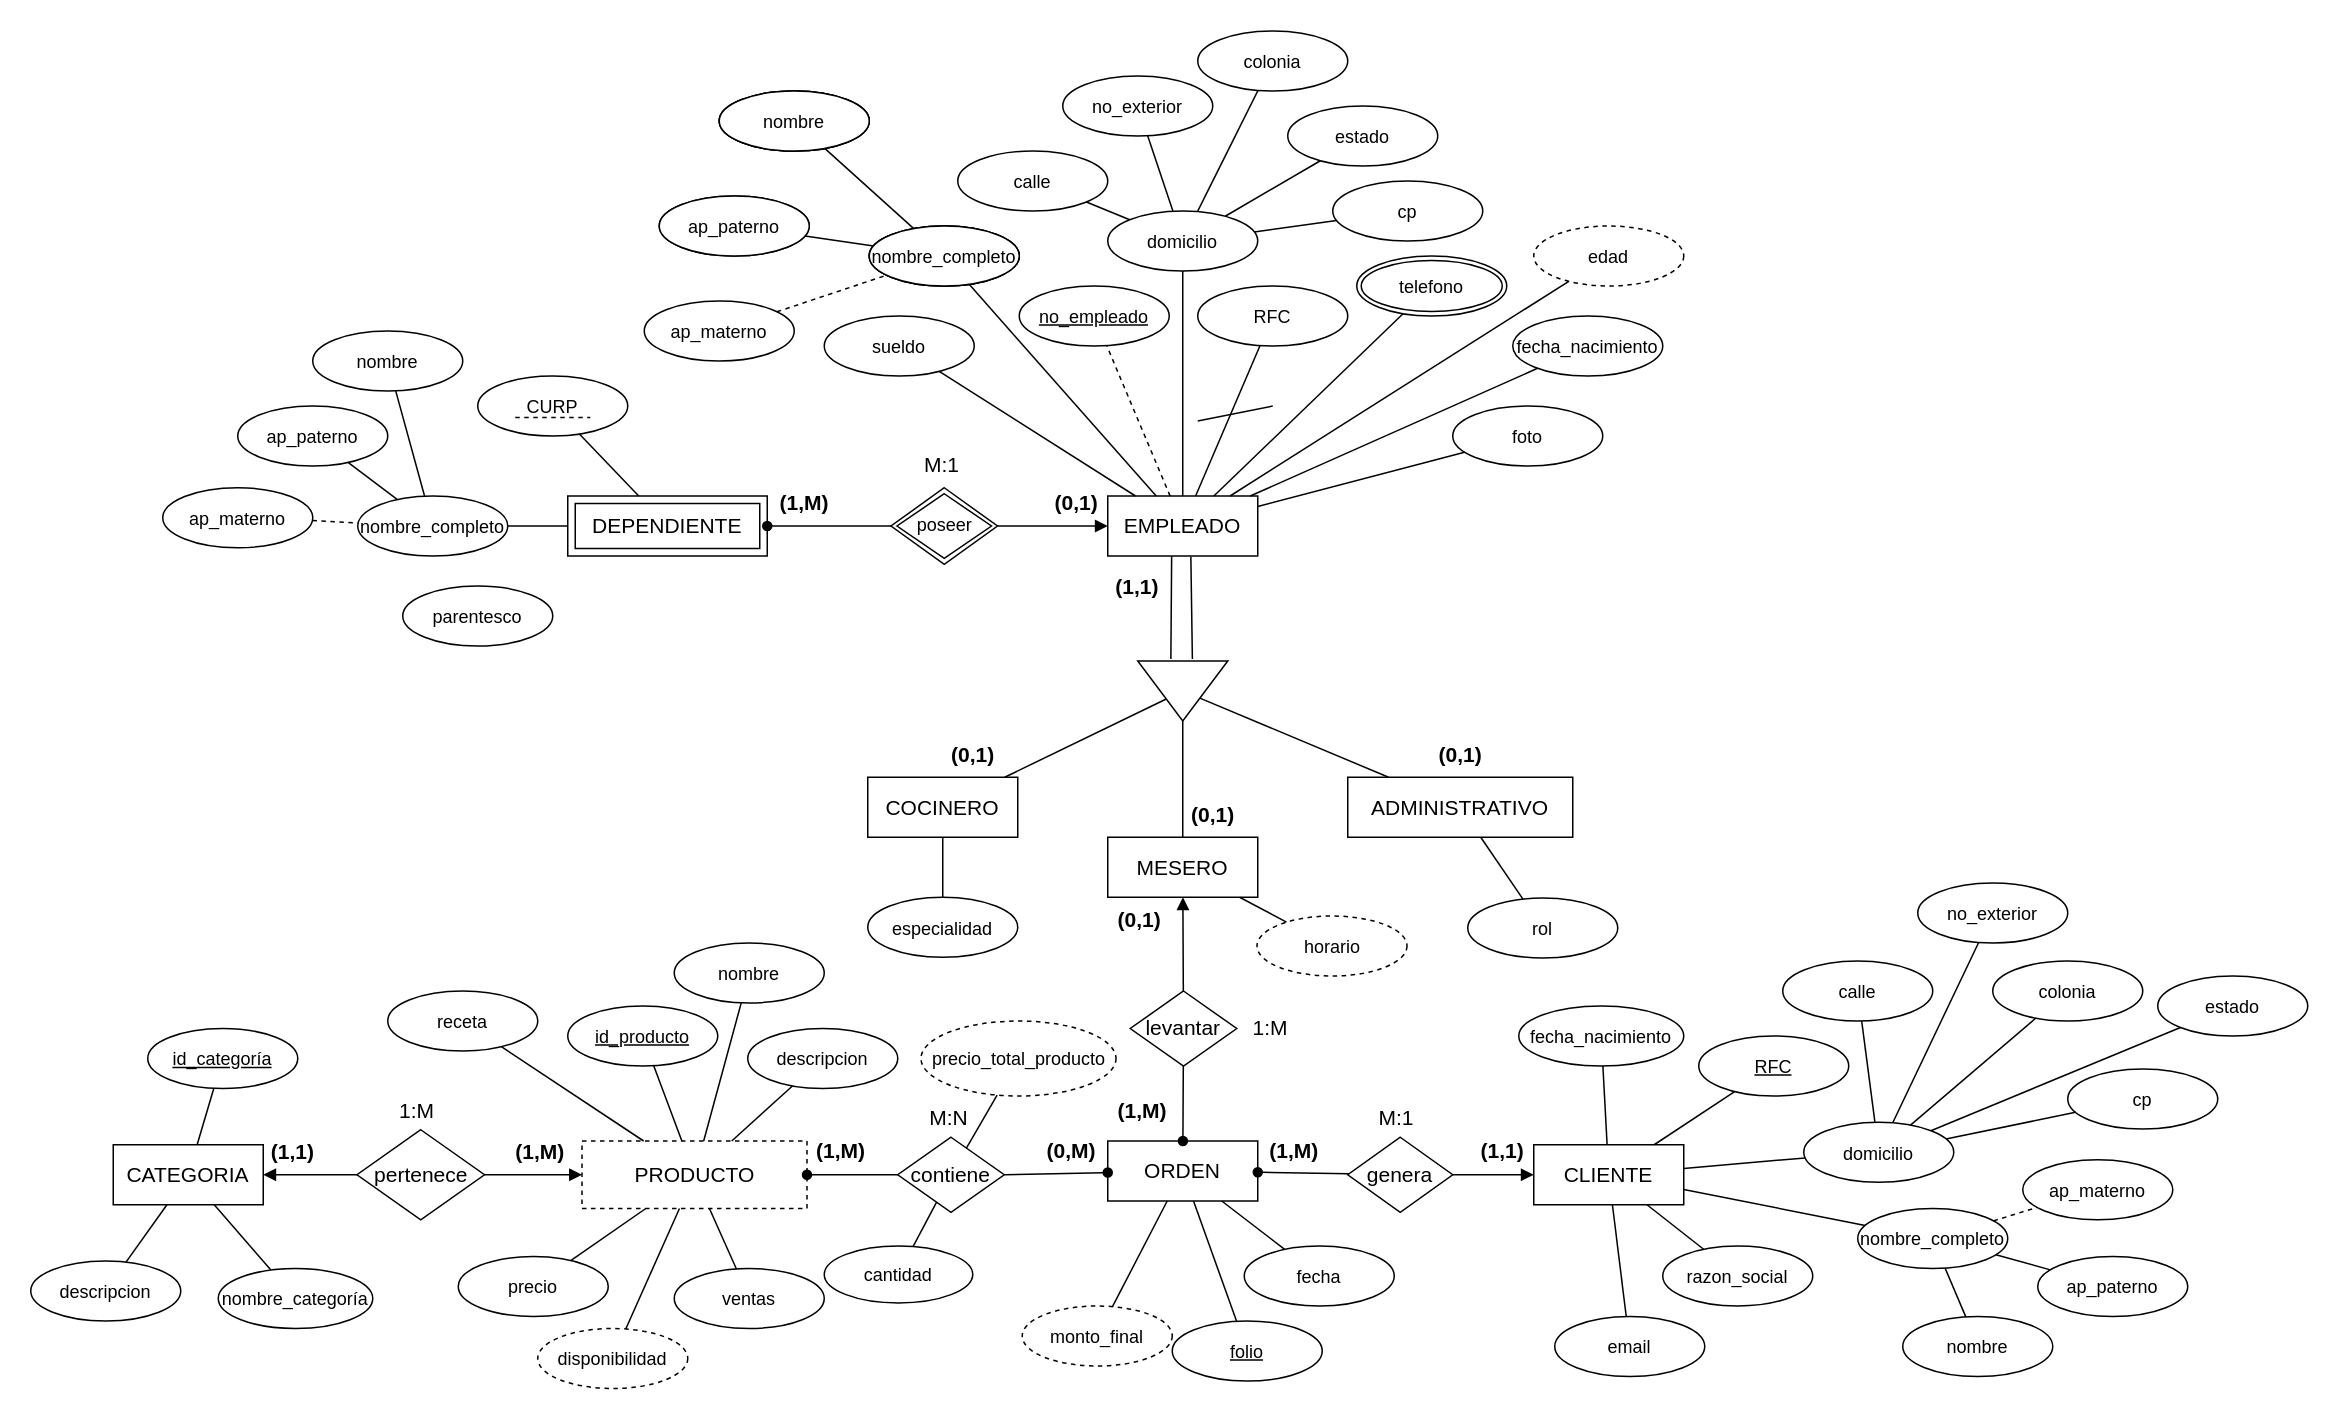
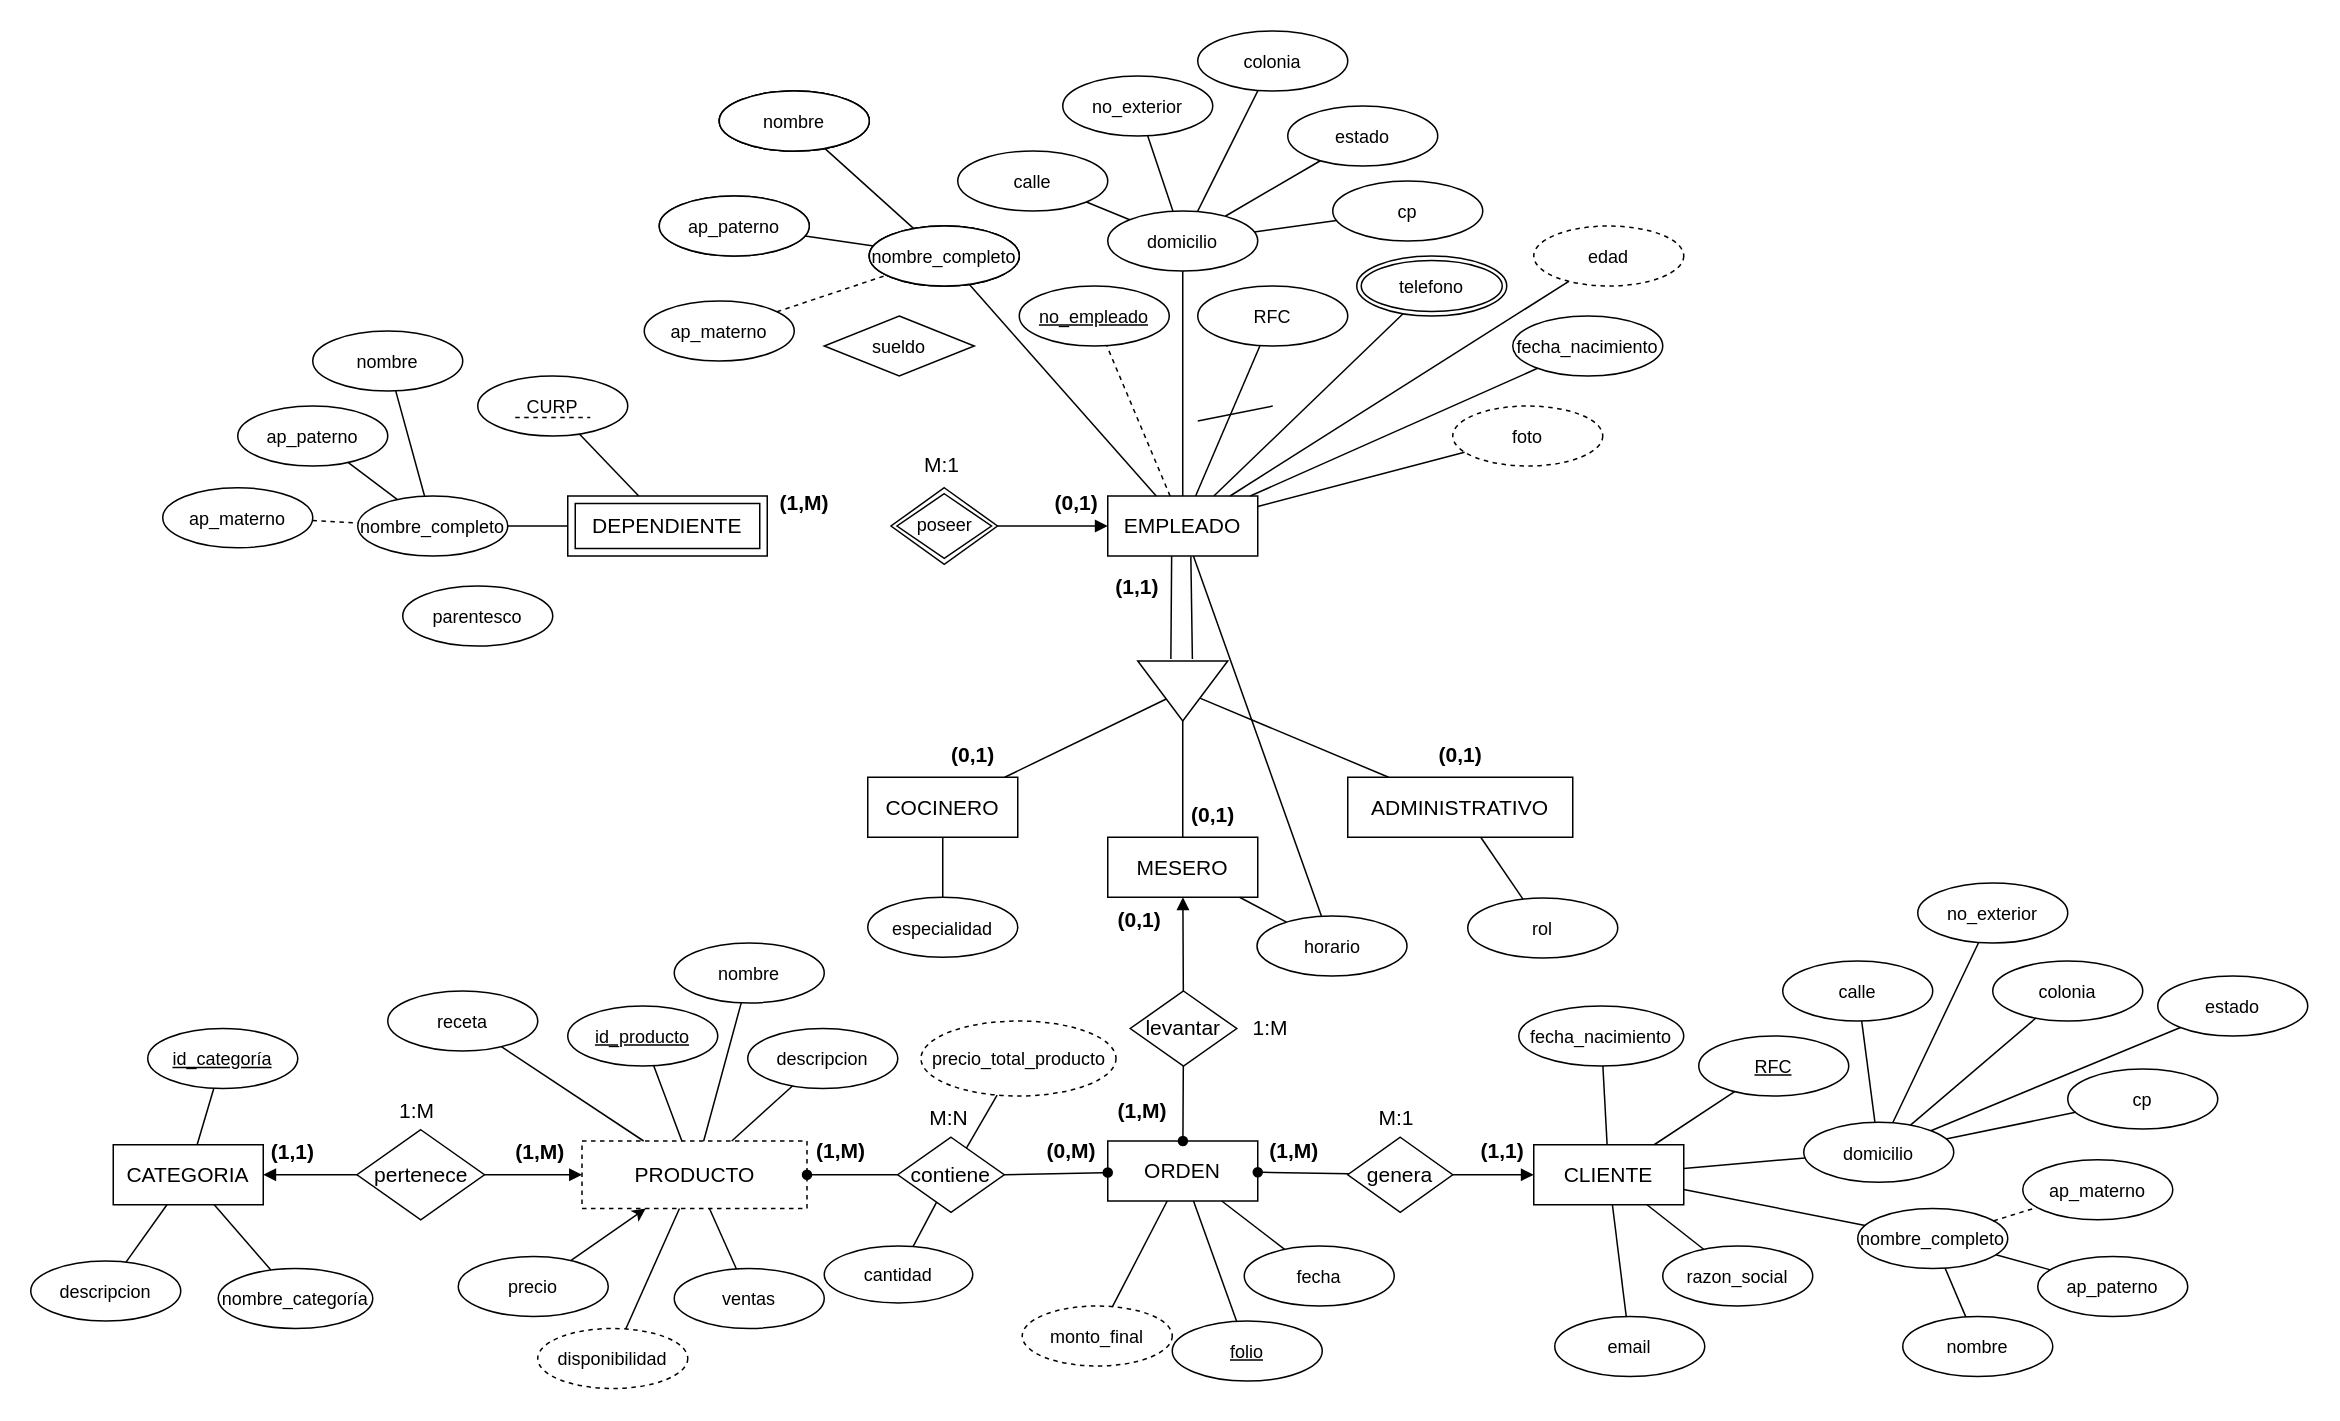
(899, 346) -> (899, 346)
(1037, 433) -> (1257, 736)
(1528, 436) -> (1528, 436)
(832, 526) -> none
(1332, 946) -> (1332, 946)
(640, 1212) -> (636, 1215)
